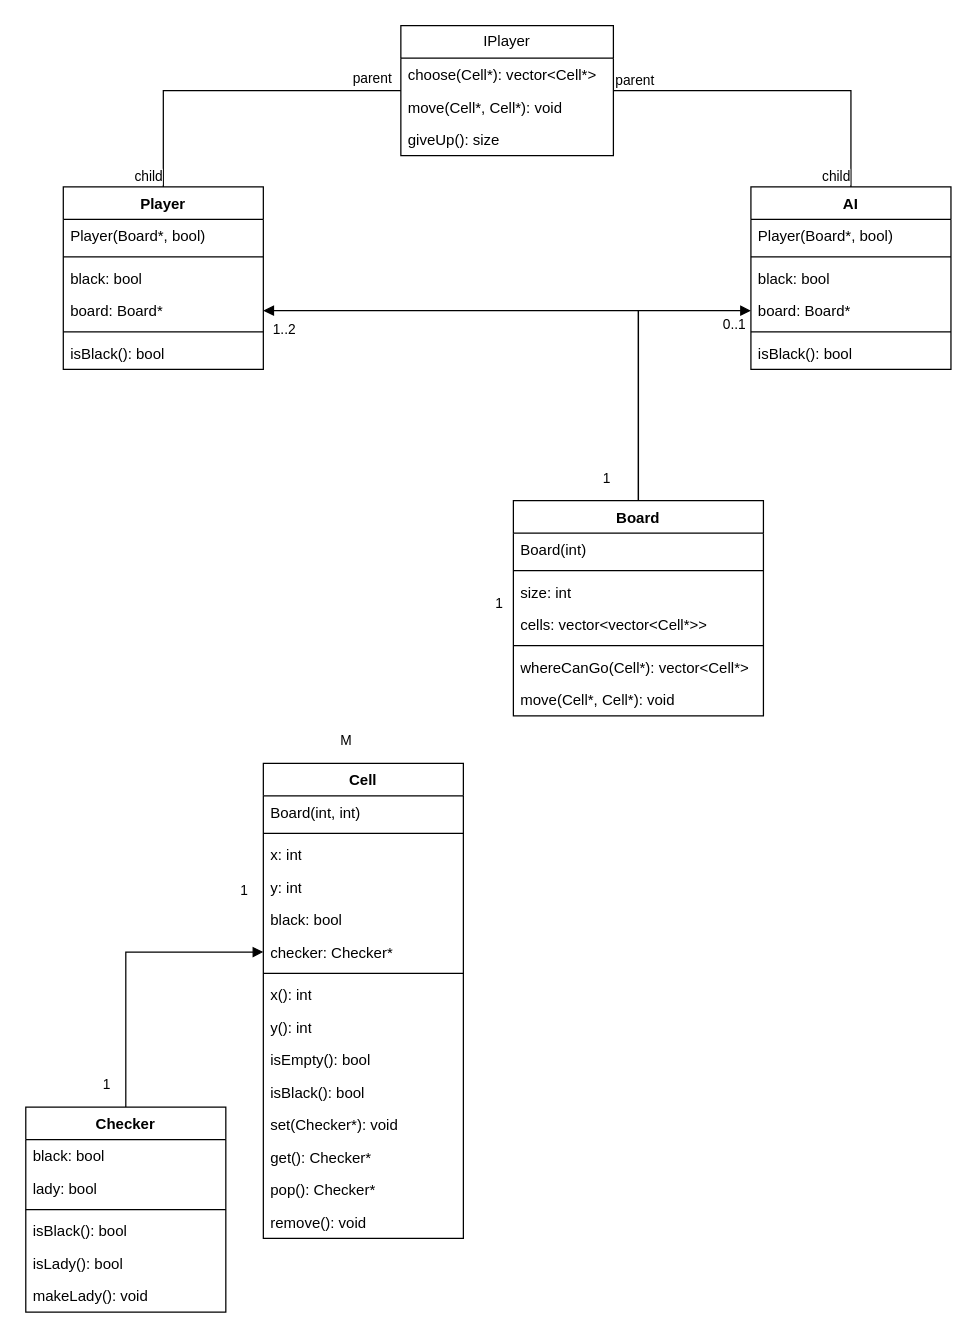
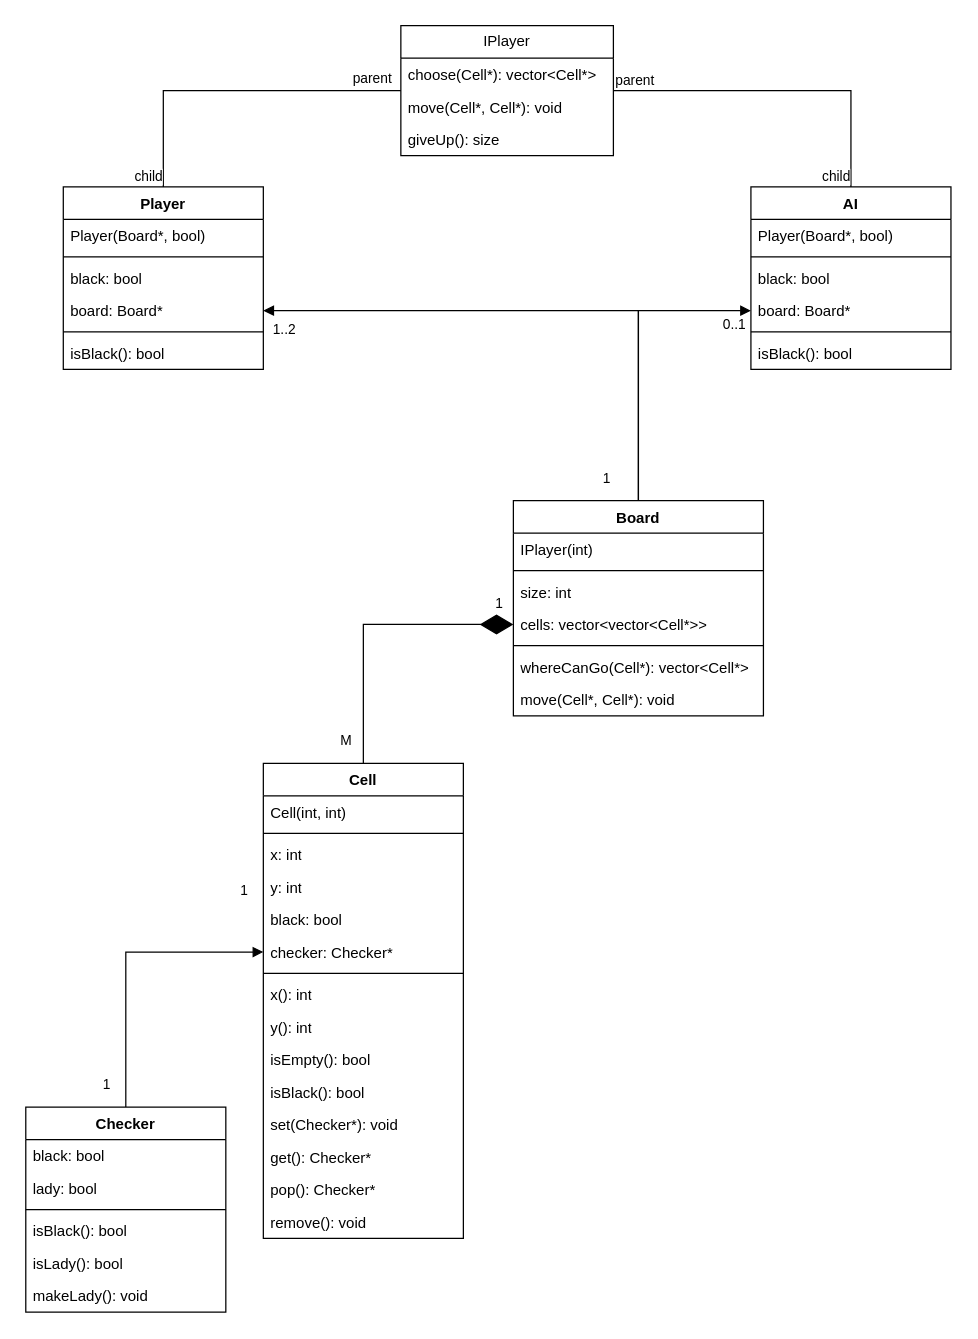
(561, 551) -> (567, 551)
none -> (363, 635)
(326, 813) -> (318, 813)
